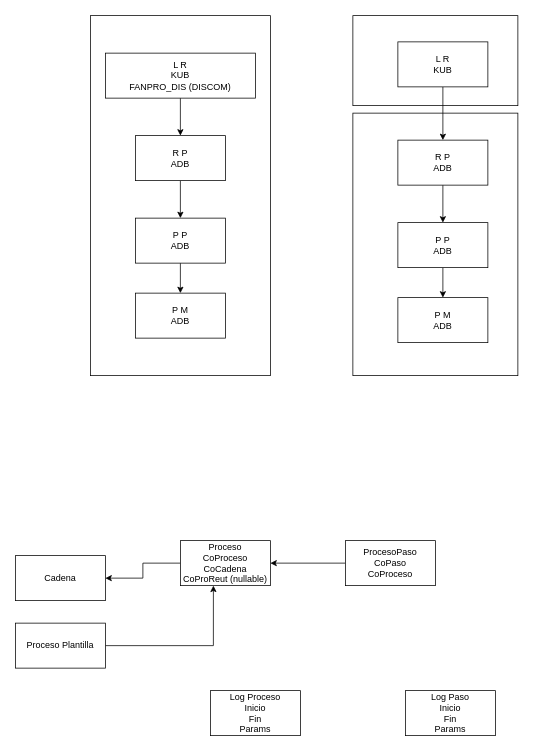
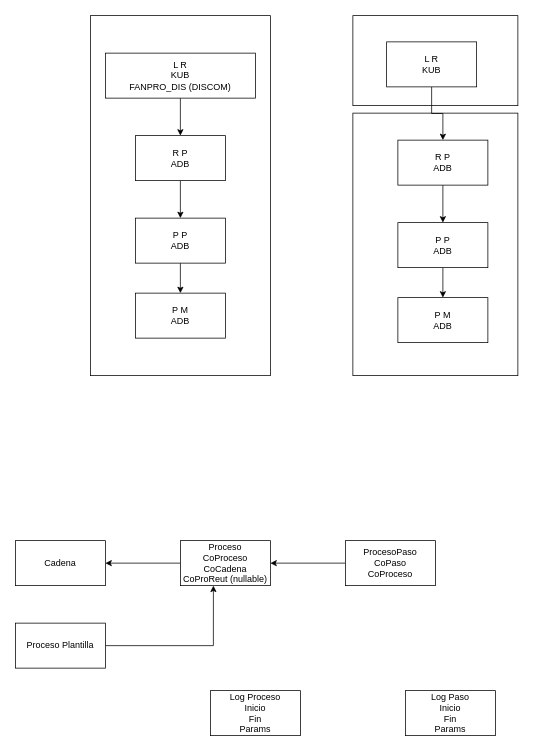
(443, 64) -> (432, 64)
(60, 578) -> (60, 563)
